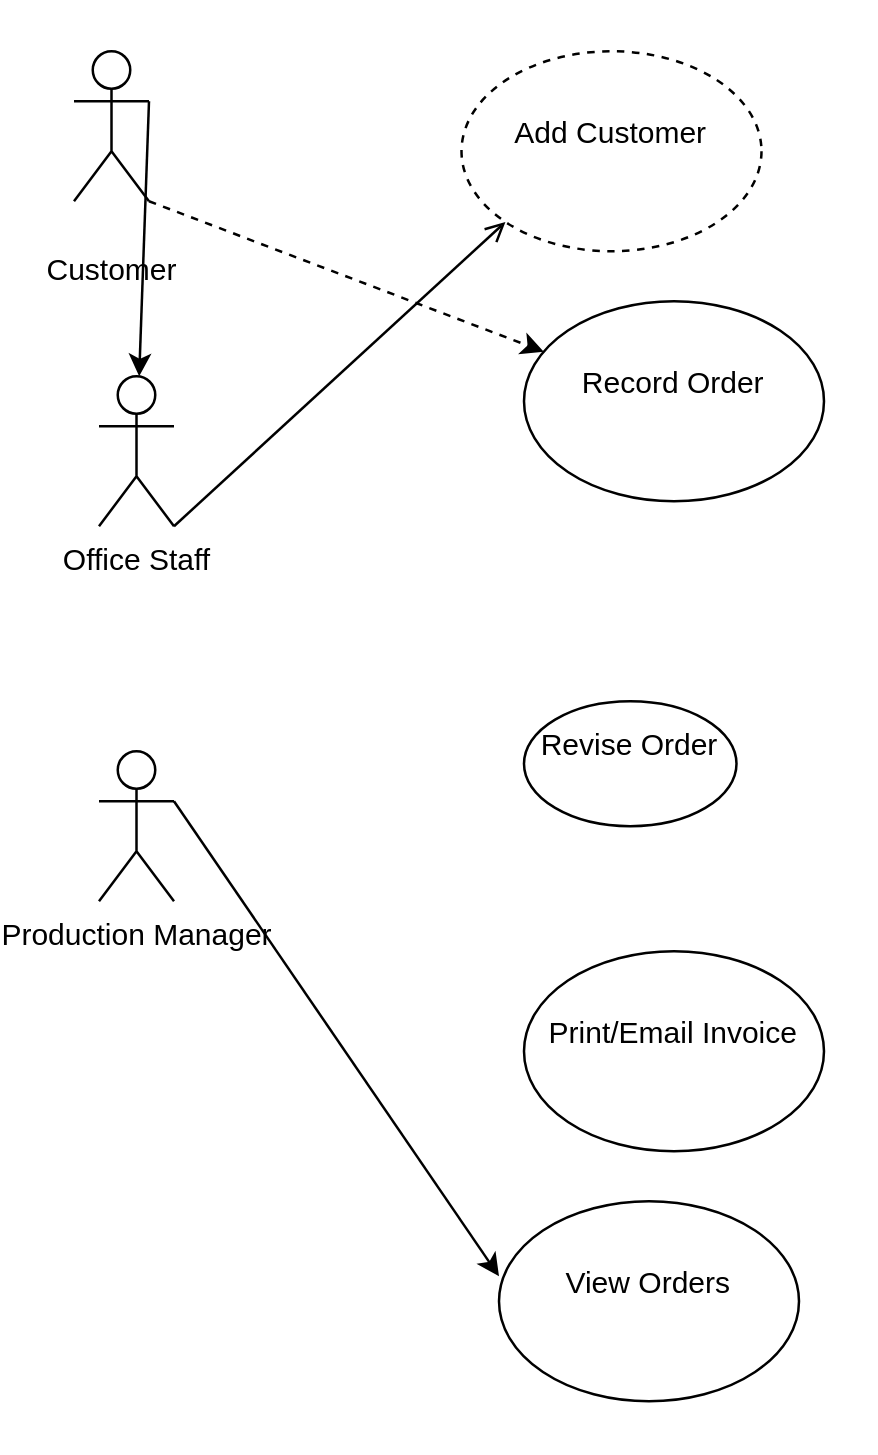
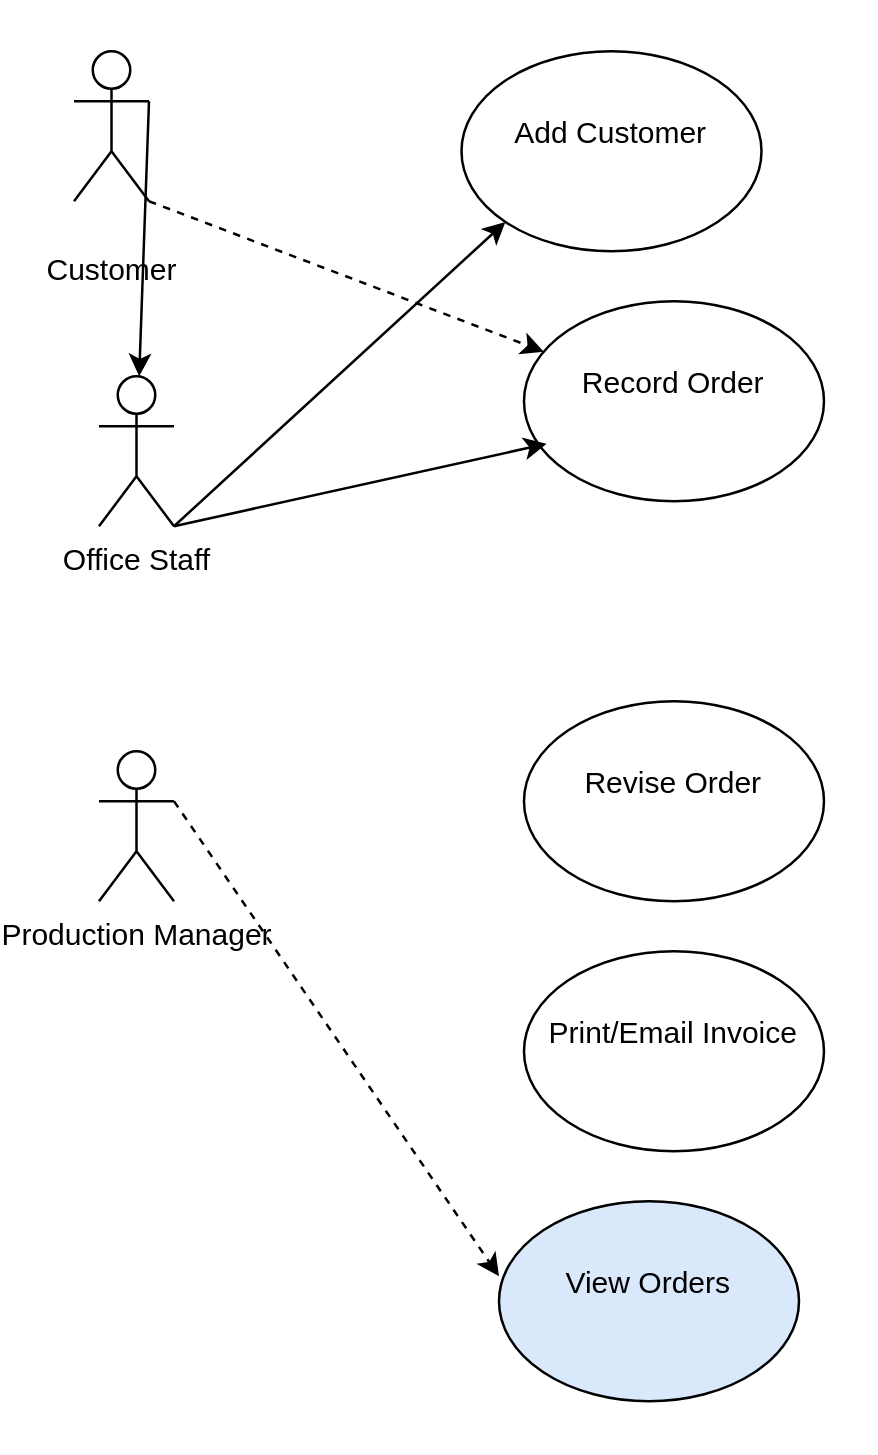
(611, 151) -> (611, 151)
(495, 231) -> (492, 234)
none -> (355, 486)
(630, 764) -> (674, 801)
(332, 1033) -> (332, 1033)
(649, 1301) -> (649, 1301)
